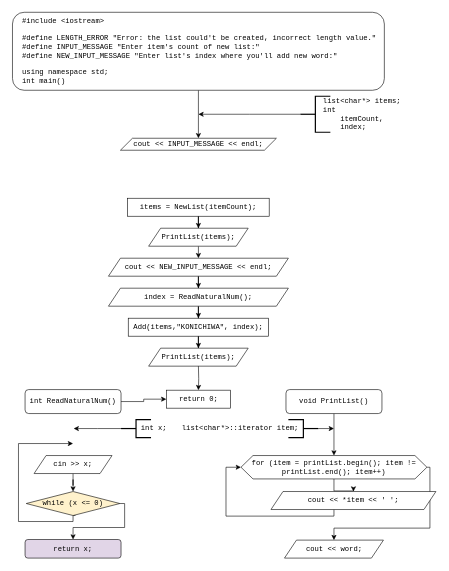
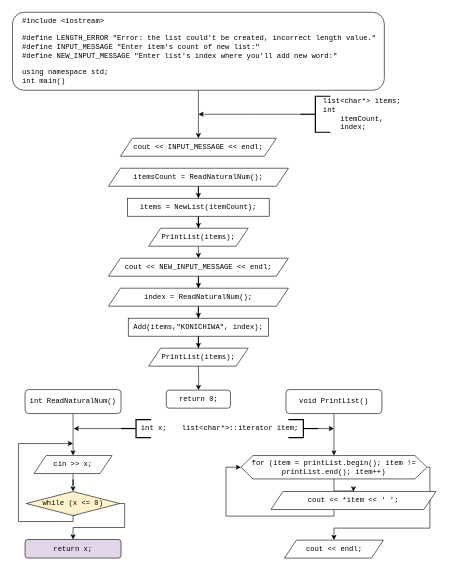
(198, 144) -> (198, 147)
none -> (198, 177)
none -> (198, 194)
(198, 399) -> (198, 399)
(133, 402) -> (73, 450)
(334, 549) -> (334, 549)
